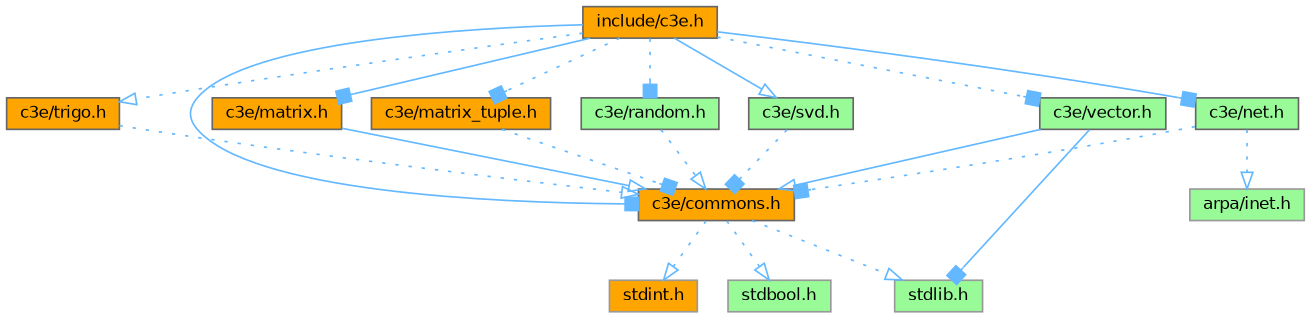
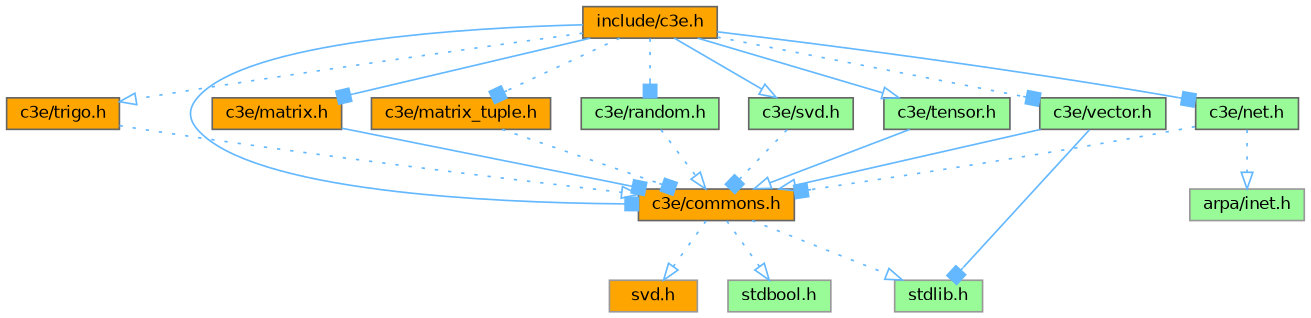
none -> (947, 114)
(485, 157) -> (485, 157)
(653, 296) -> (653, 296)
